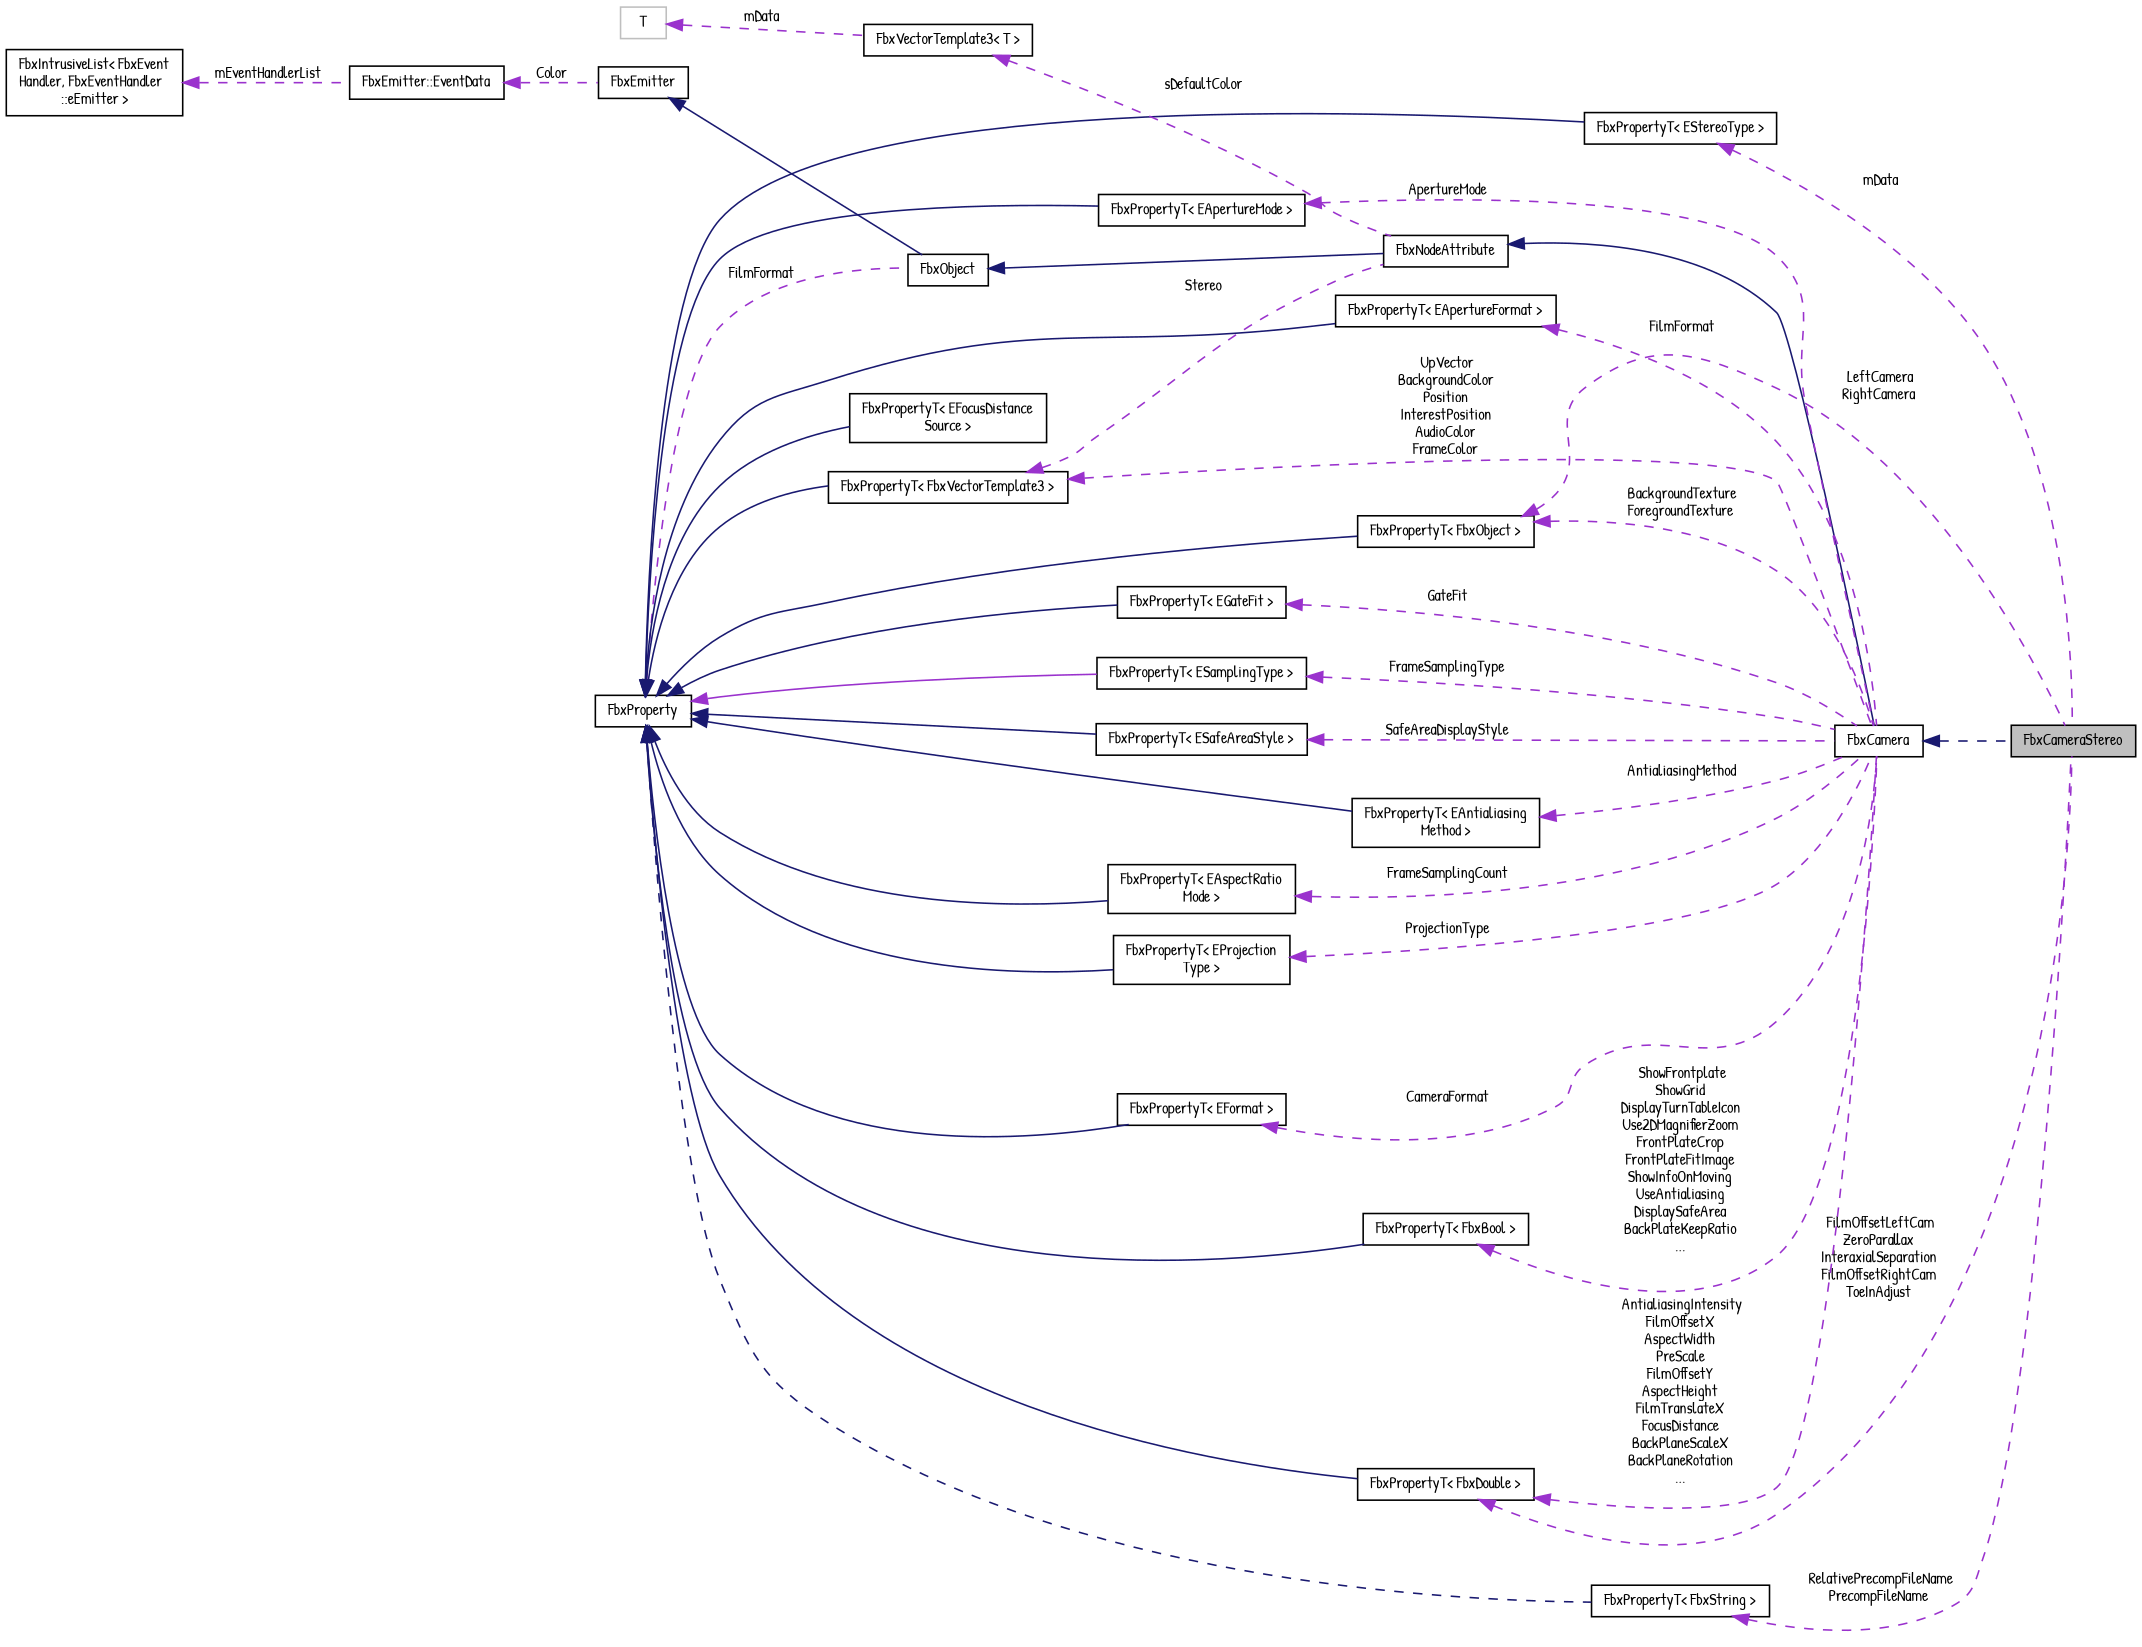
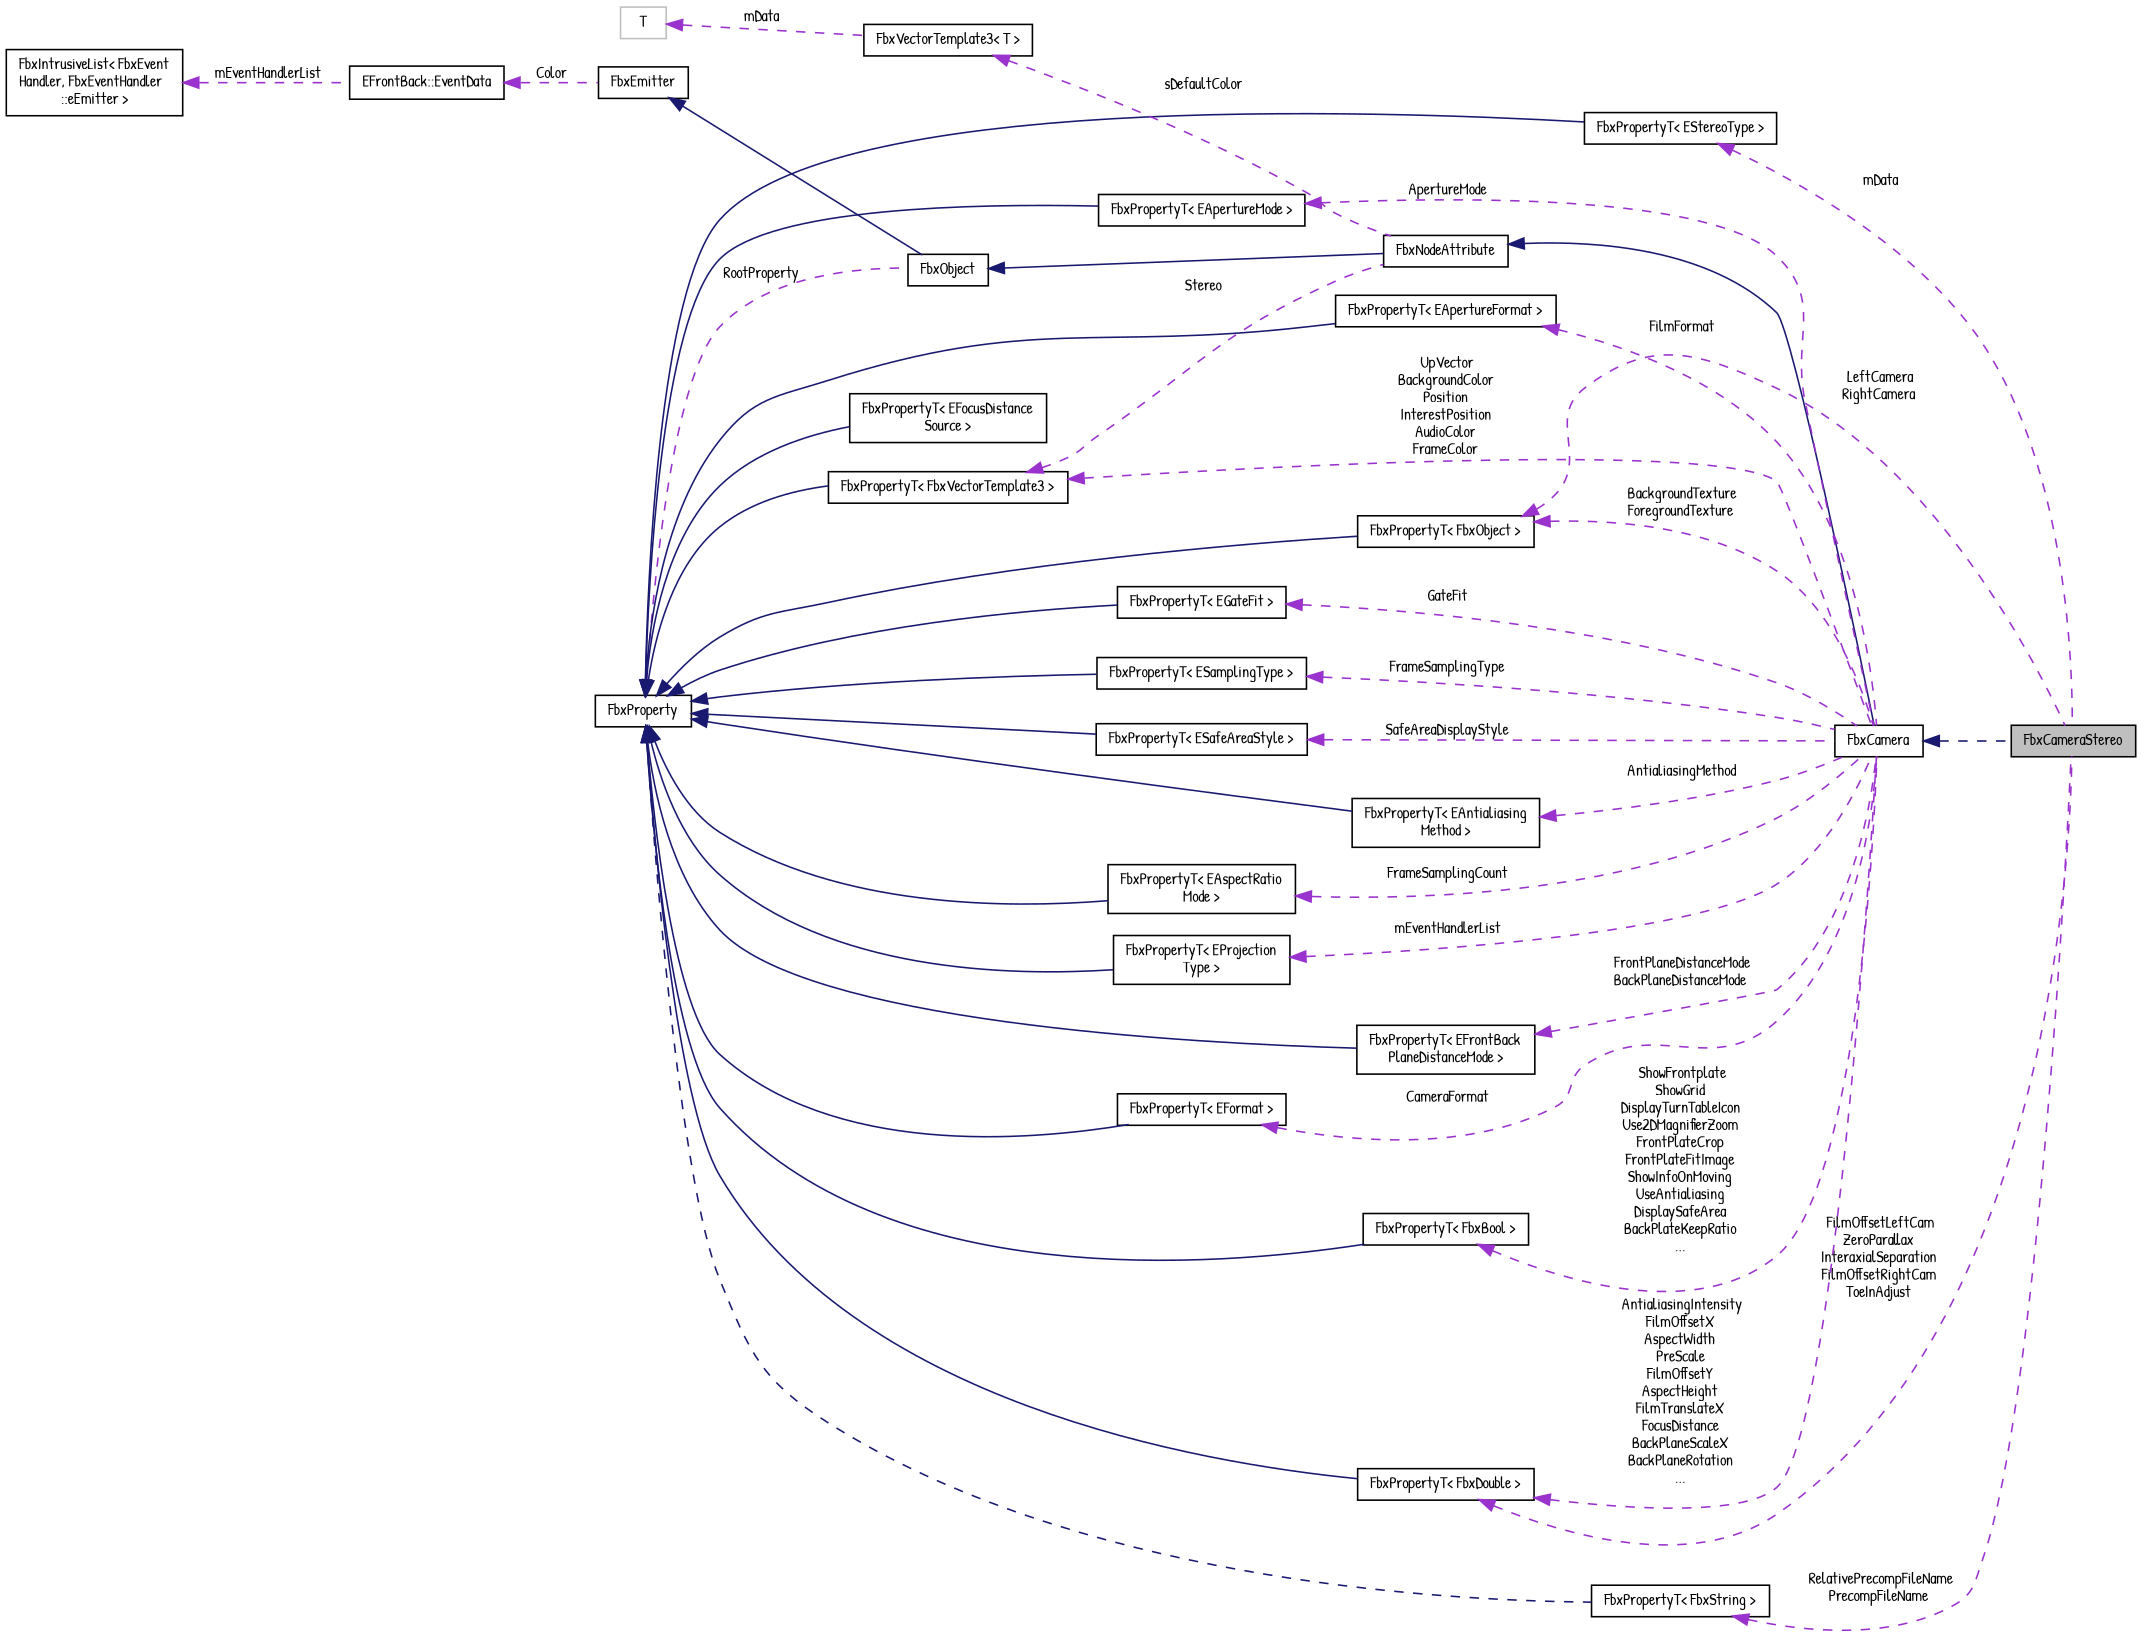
(427, 83) -> (427, 83)
(760, 274) -> (760, 274)
(902, 682) -> (902, 682)
(1446, 929) -> (1446, 929)
none -> (1446, 1050)
